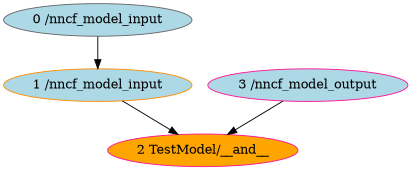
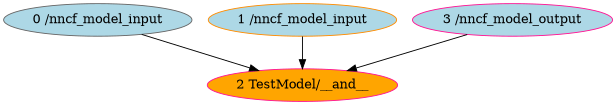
(98, 48) -> (196, 51)
